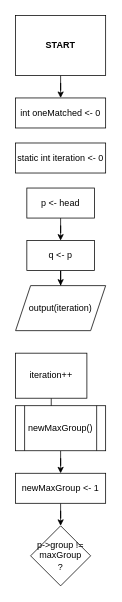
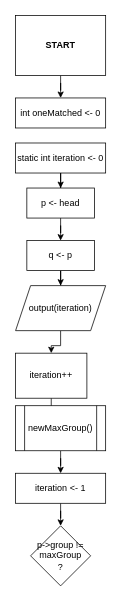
none -> (60, 183)
none -> (60, 343)
(60, 488) -> (60, 488)
